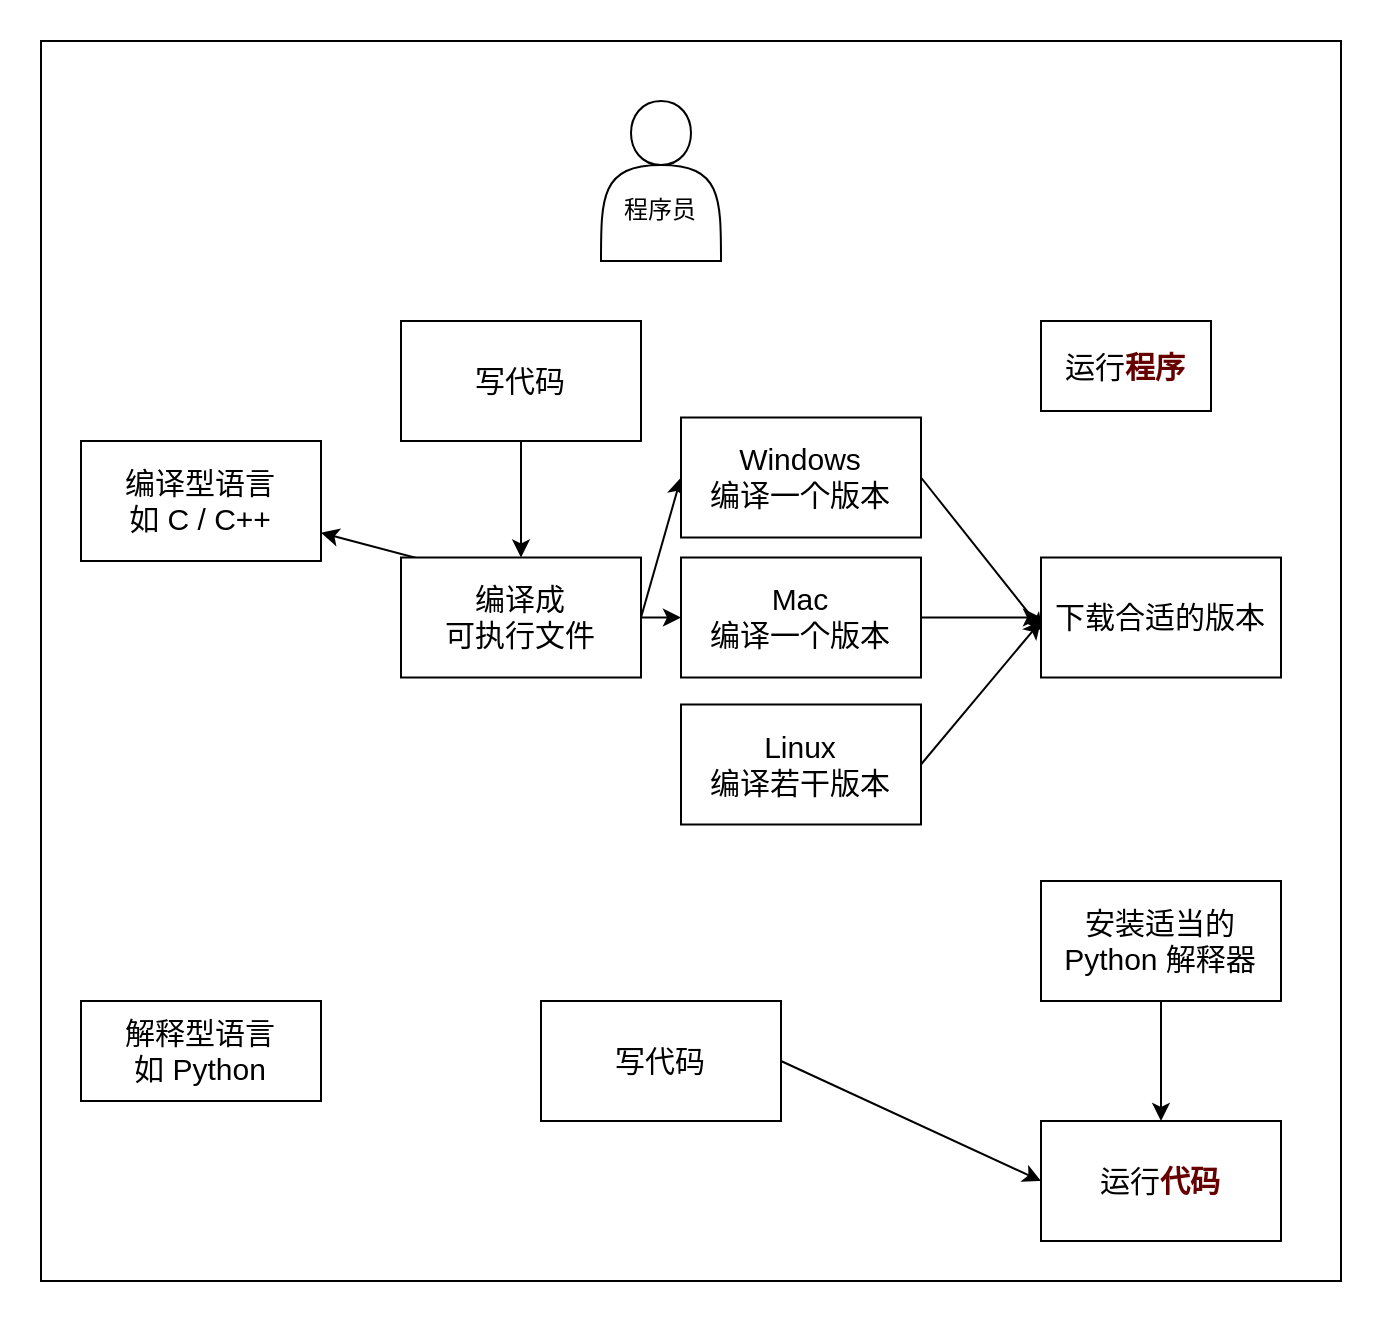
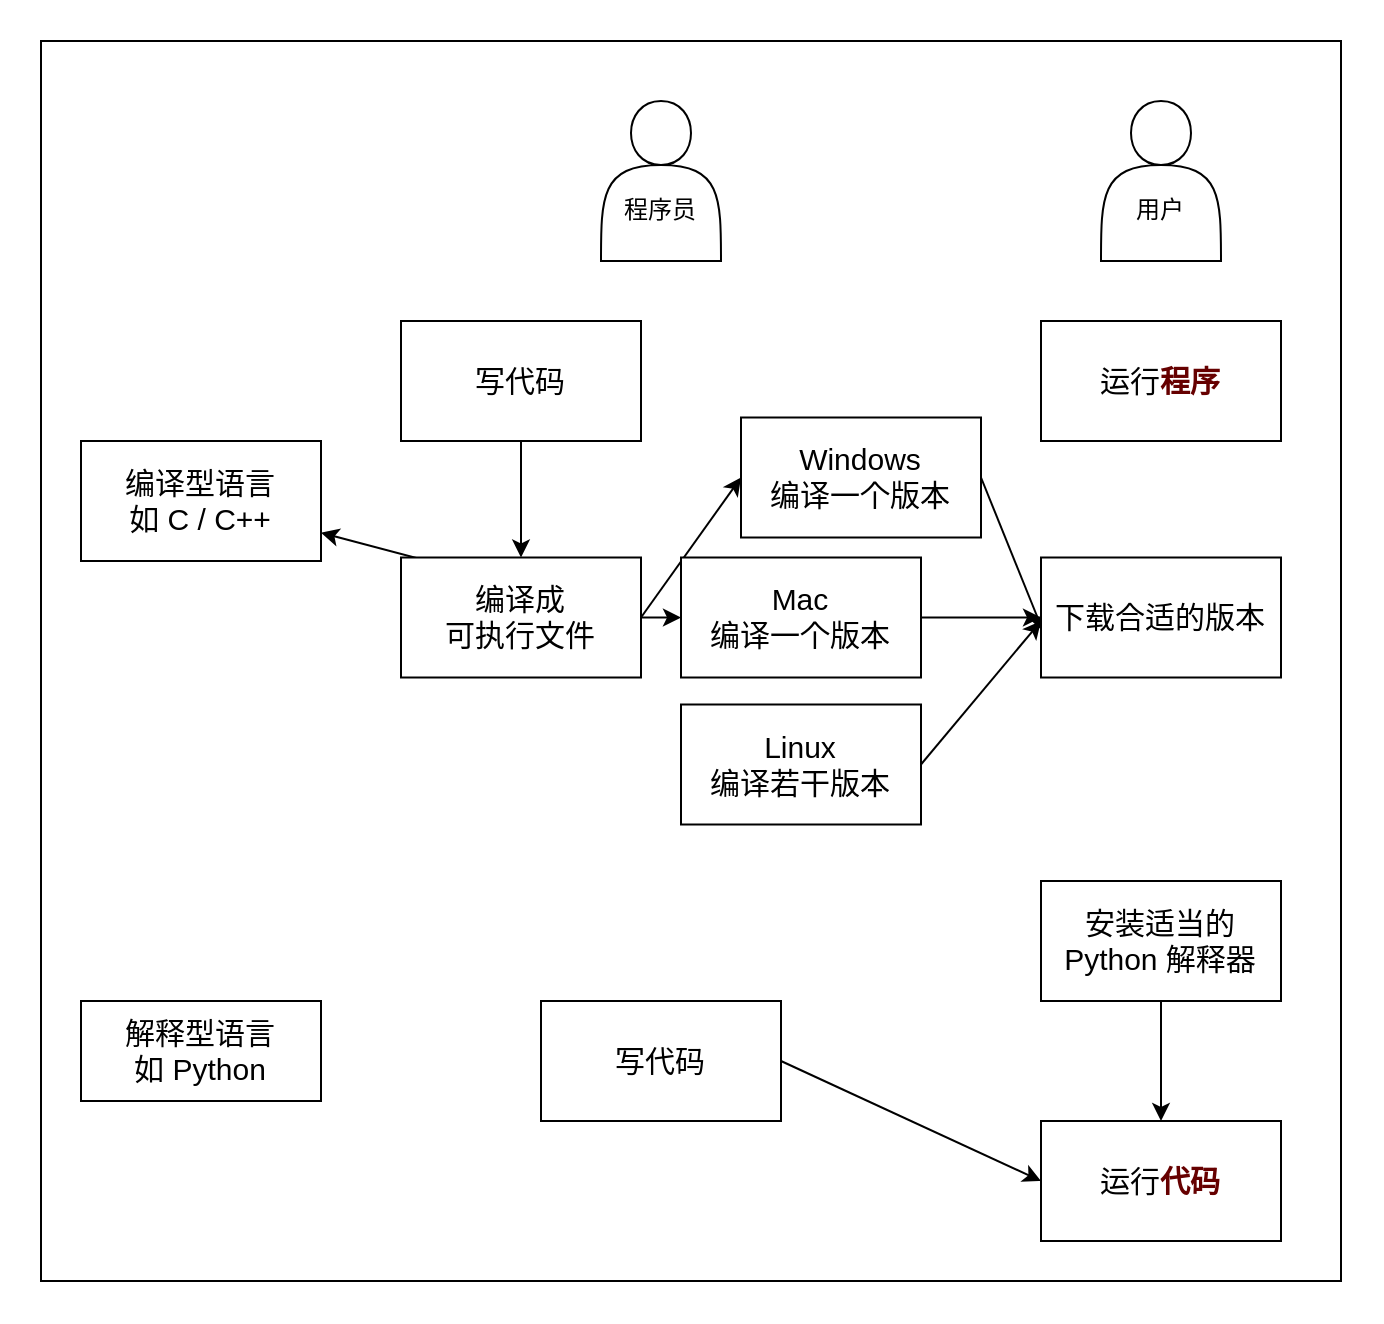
none -> (1161, 181)
(1126, 366) -> (1161, 381)
(801, 478) -> (861, 478)
